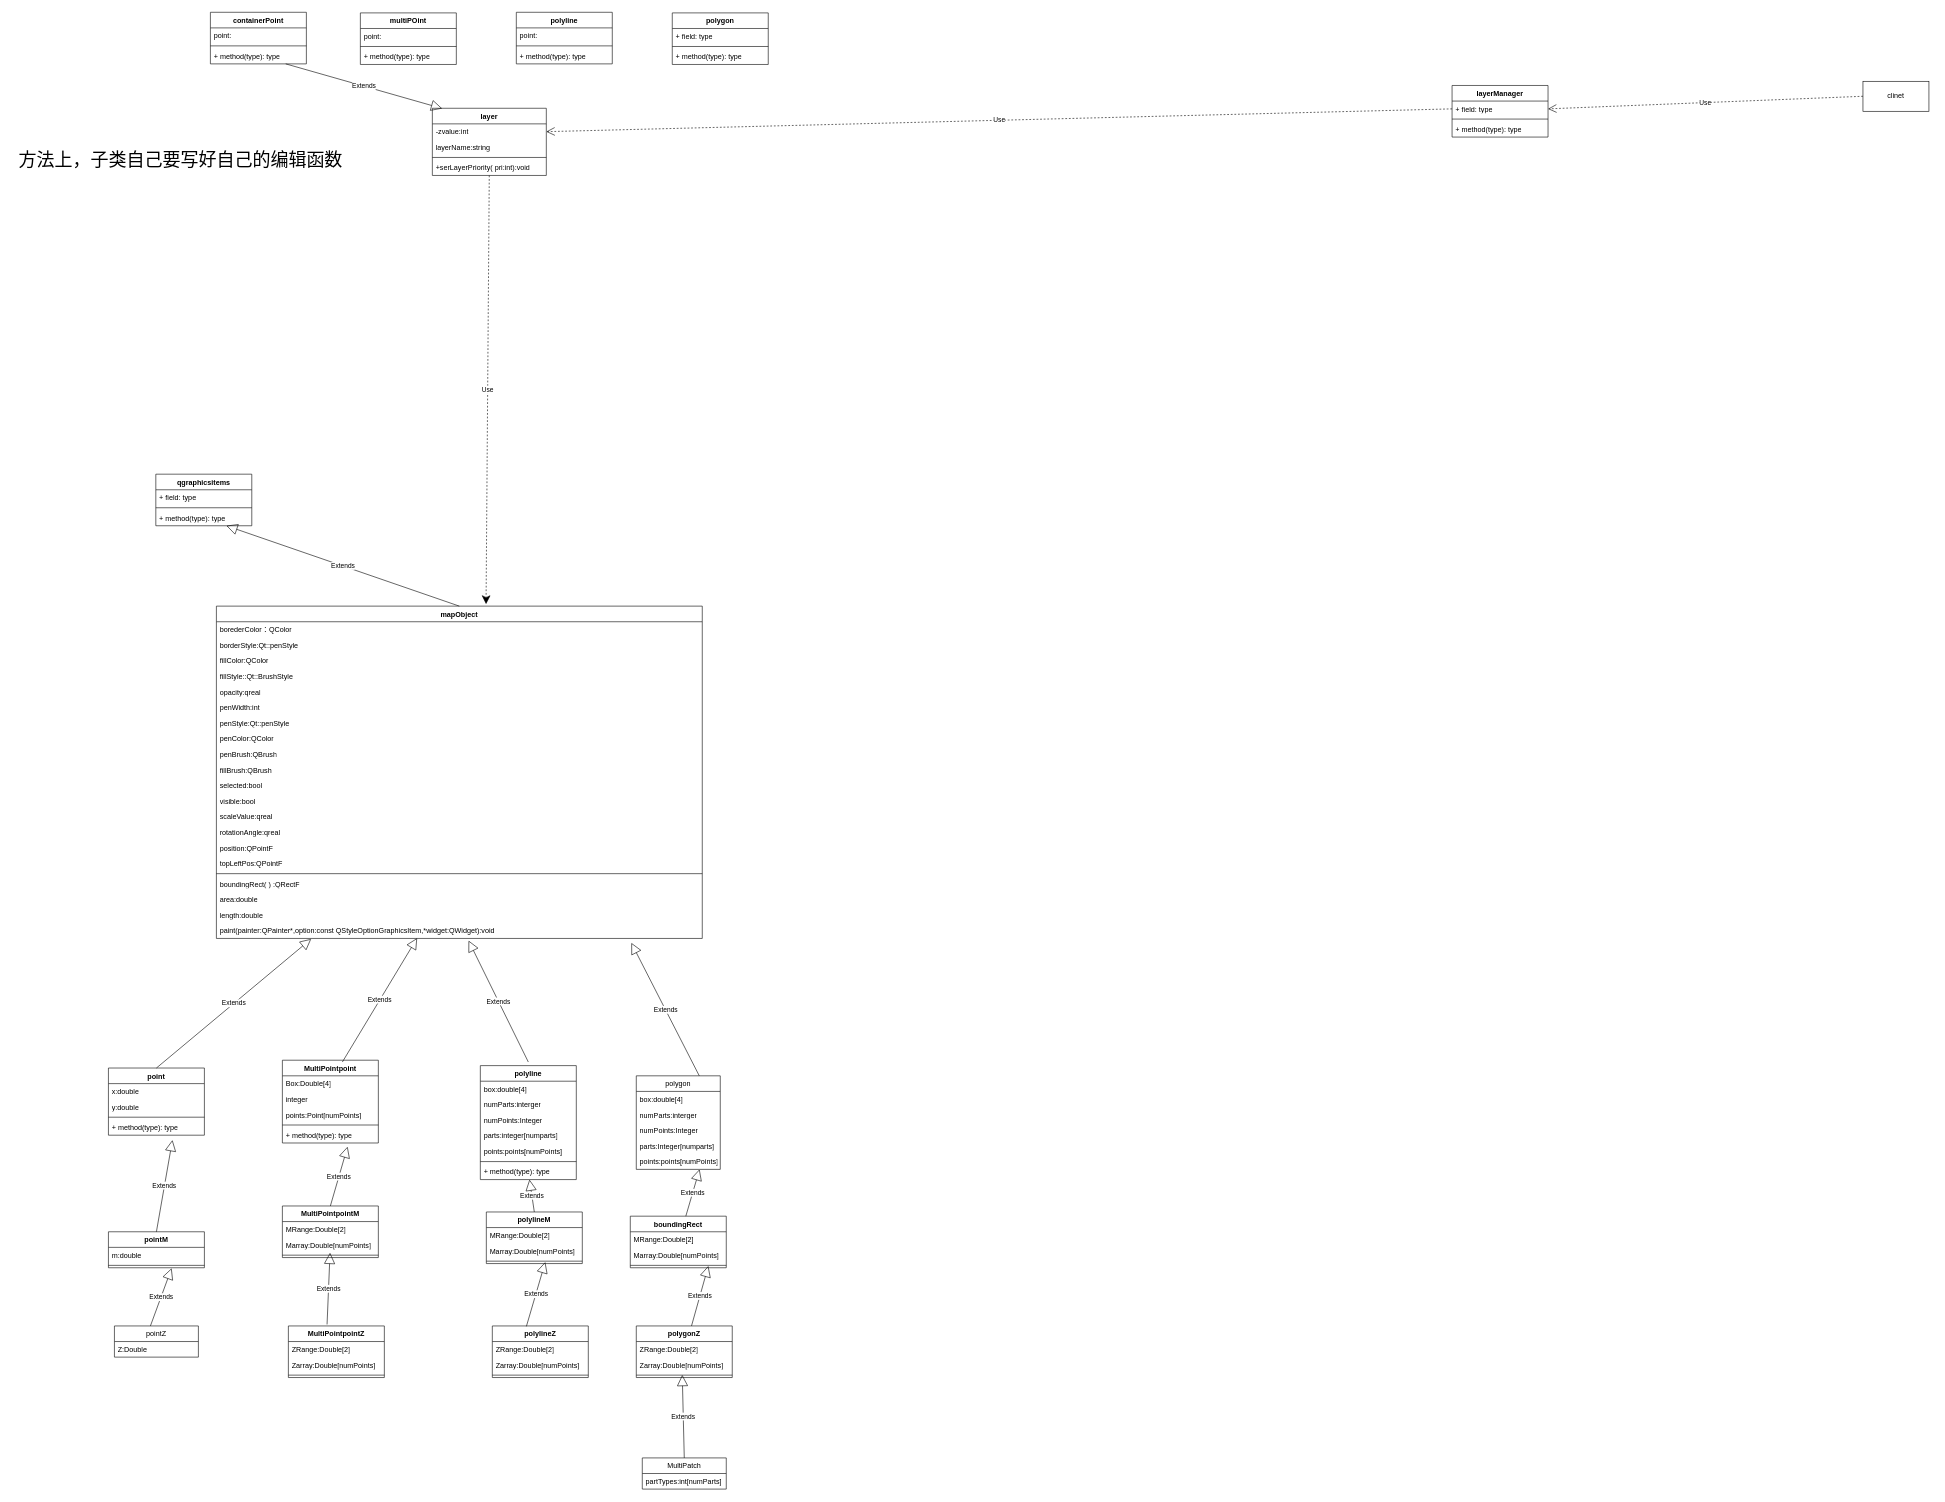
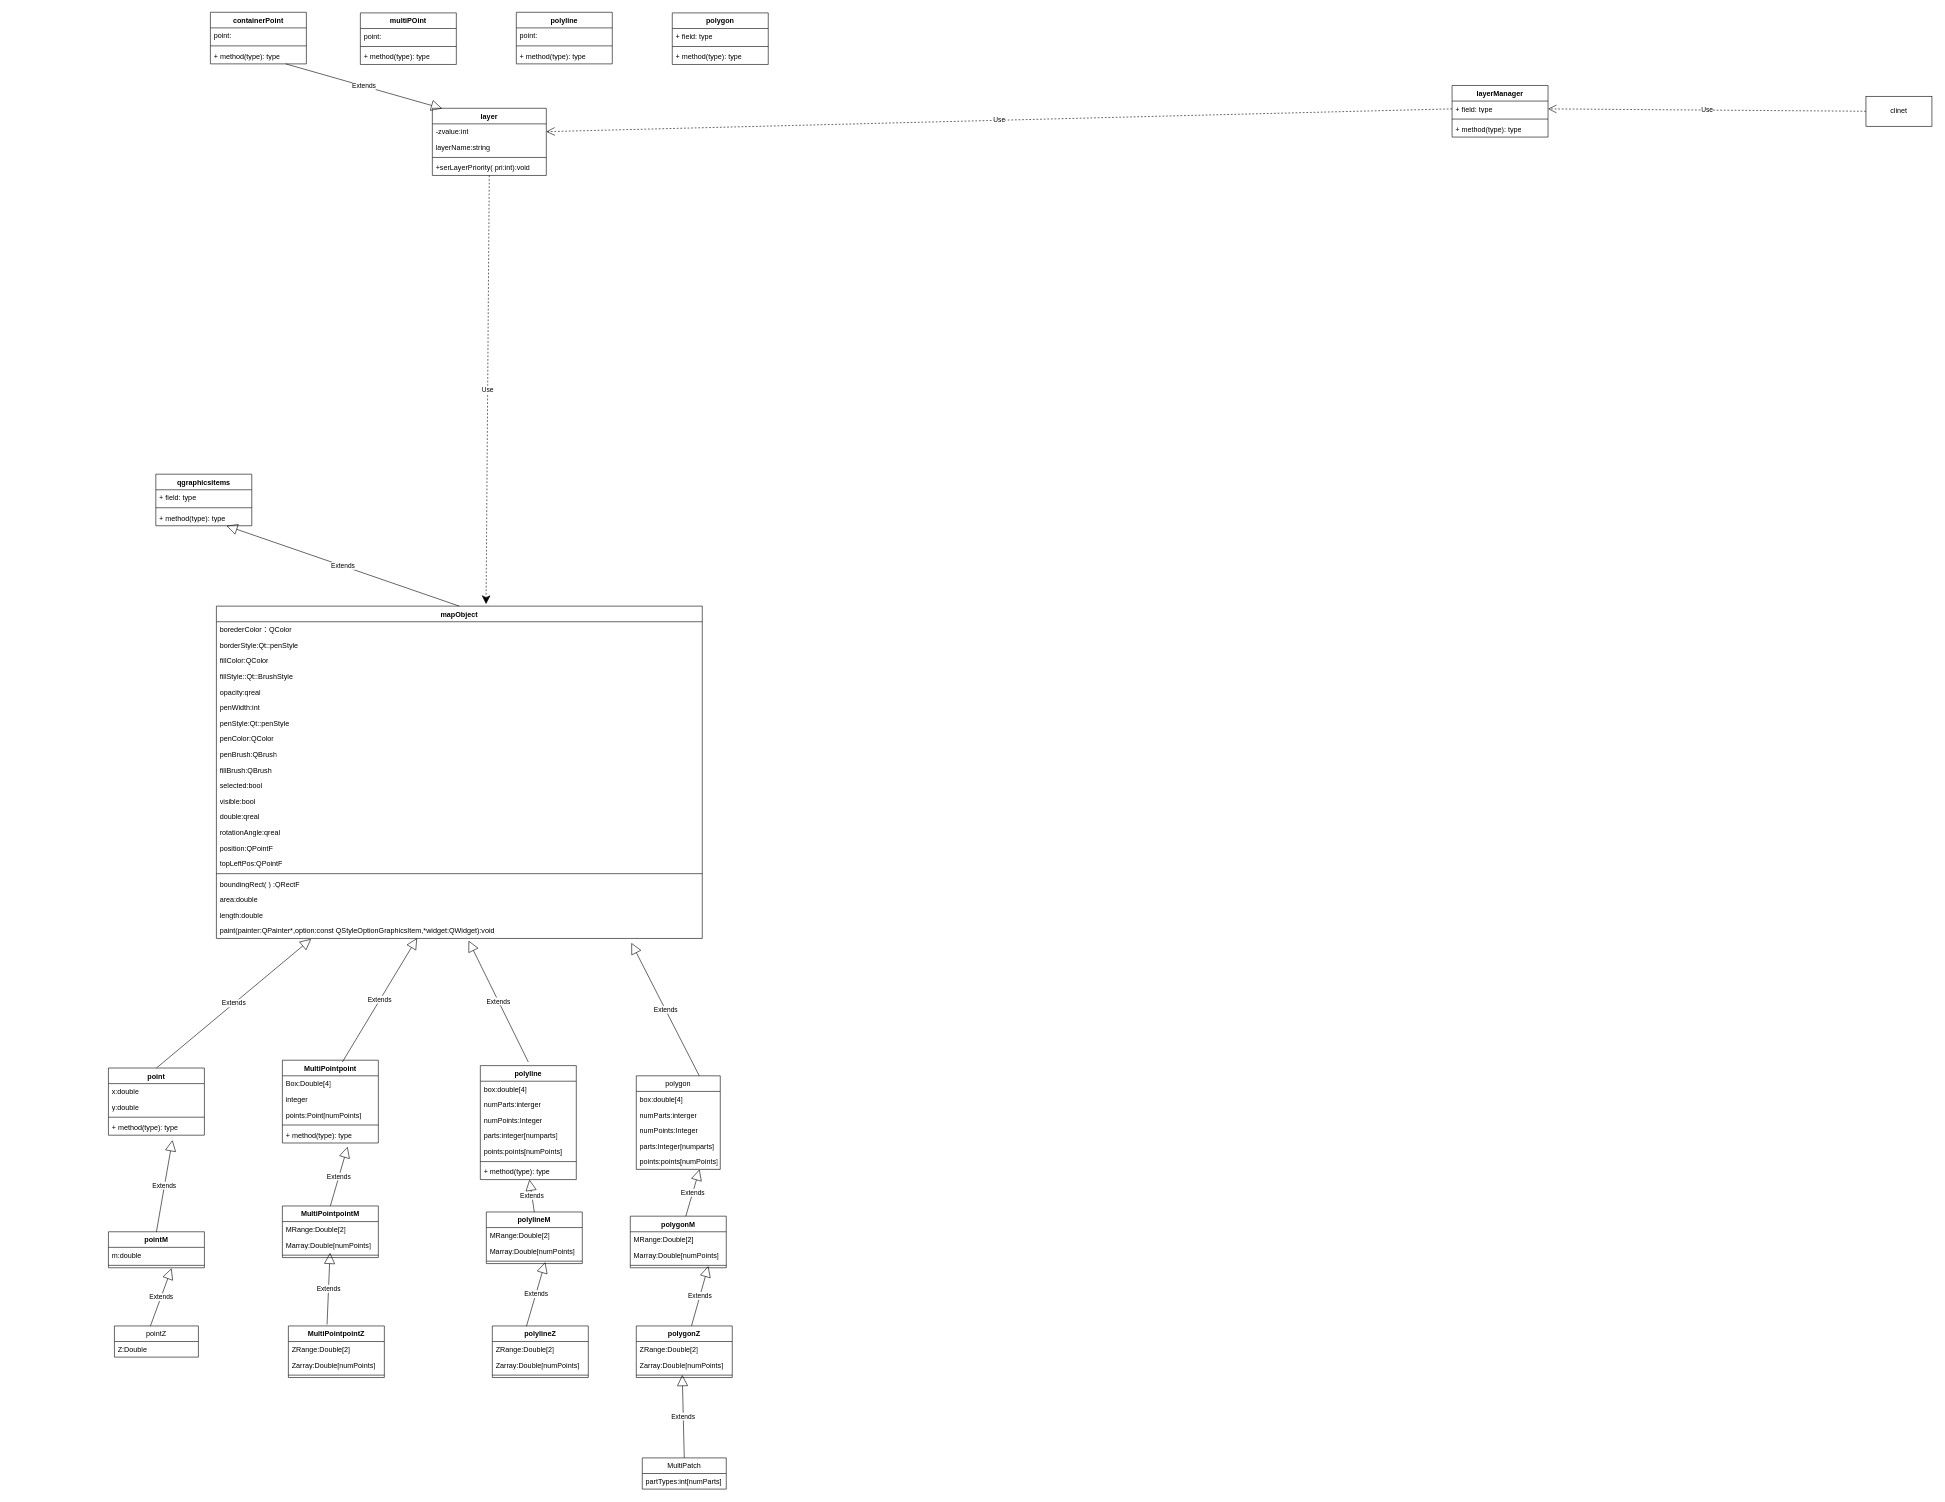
(1896, 96) -> (1899, 111)
(180, 159) -> none
(248, 818) -> (241, 818)
(678, 1225) -> (678, 1225)
